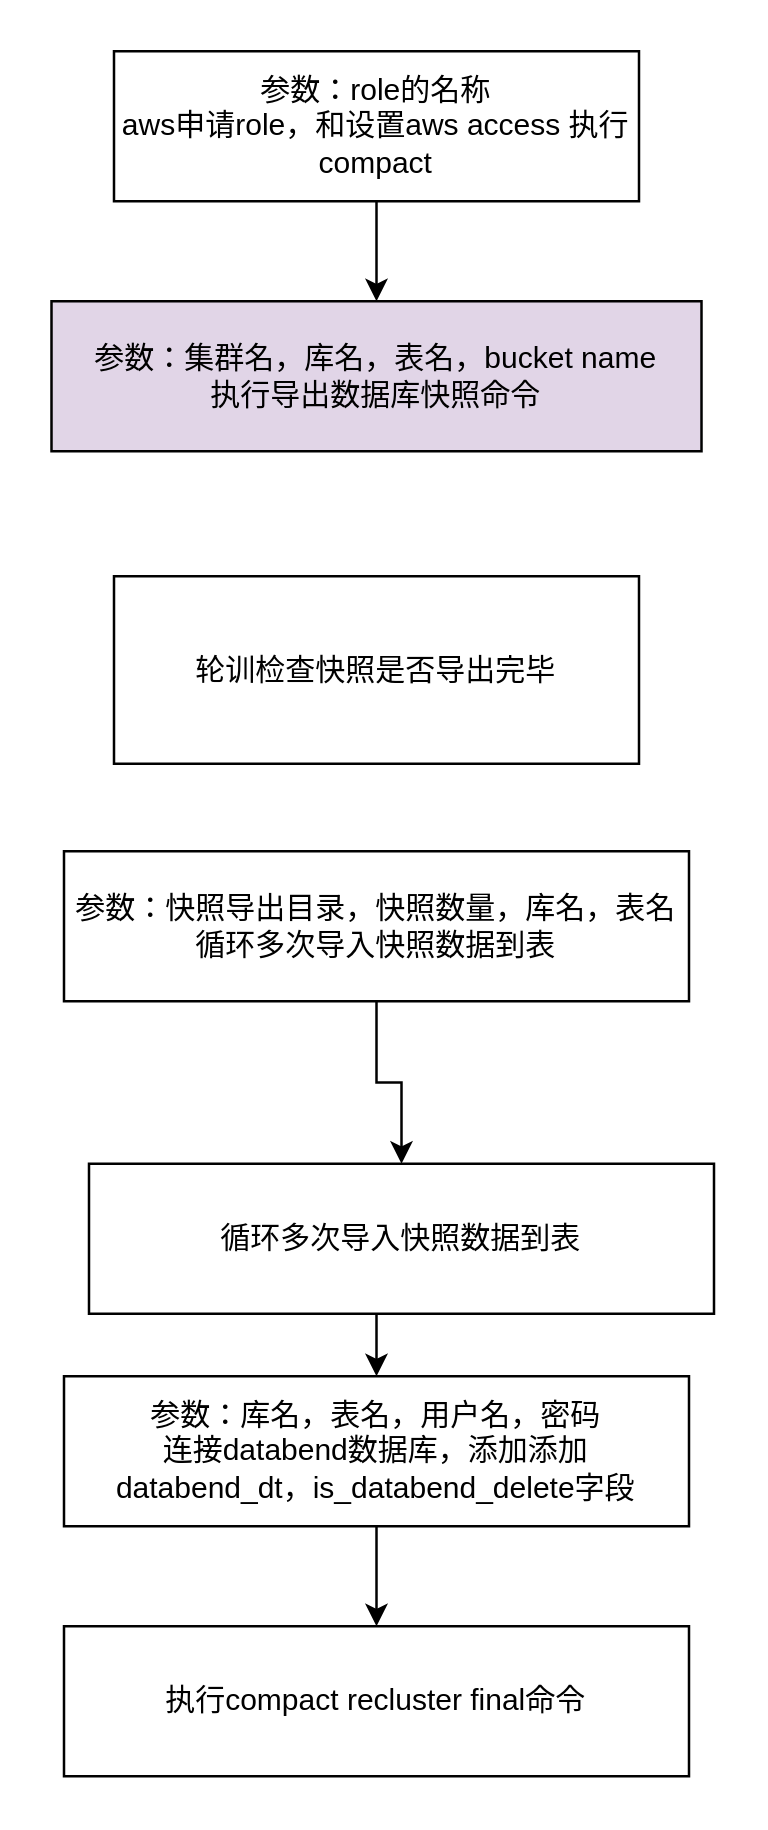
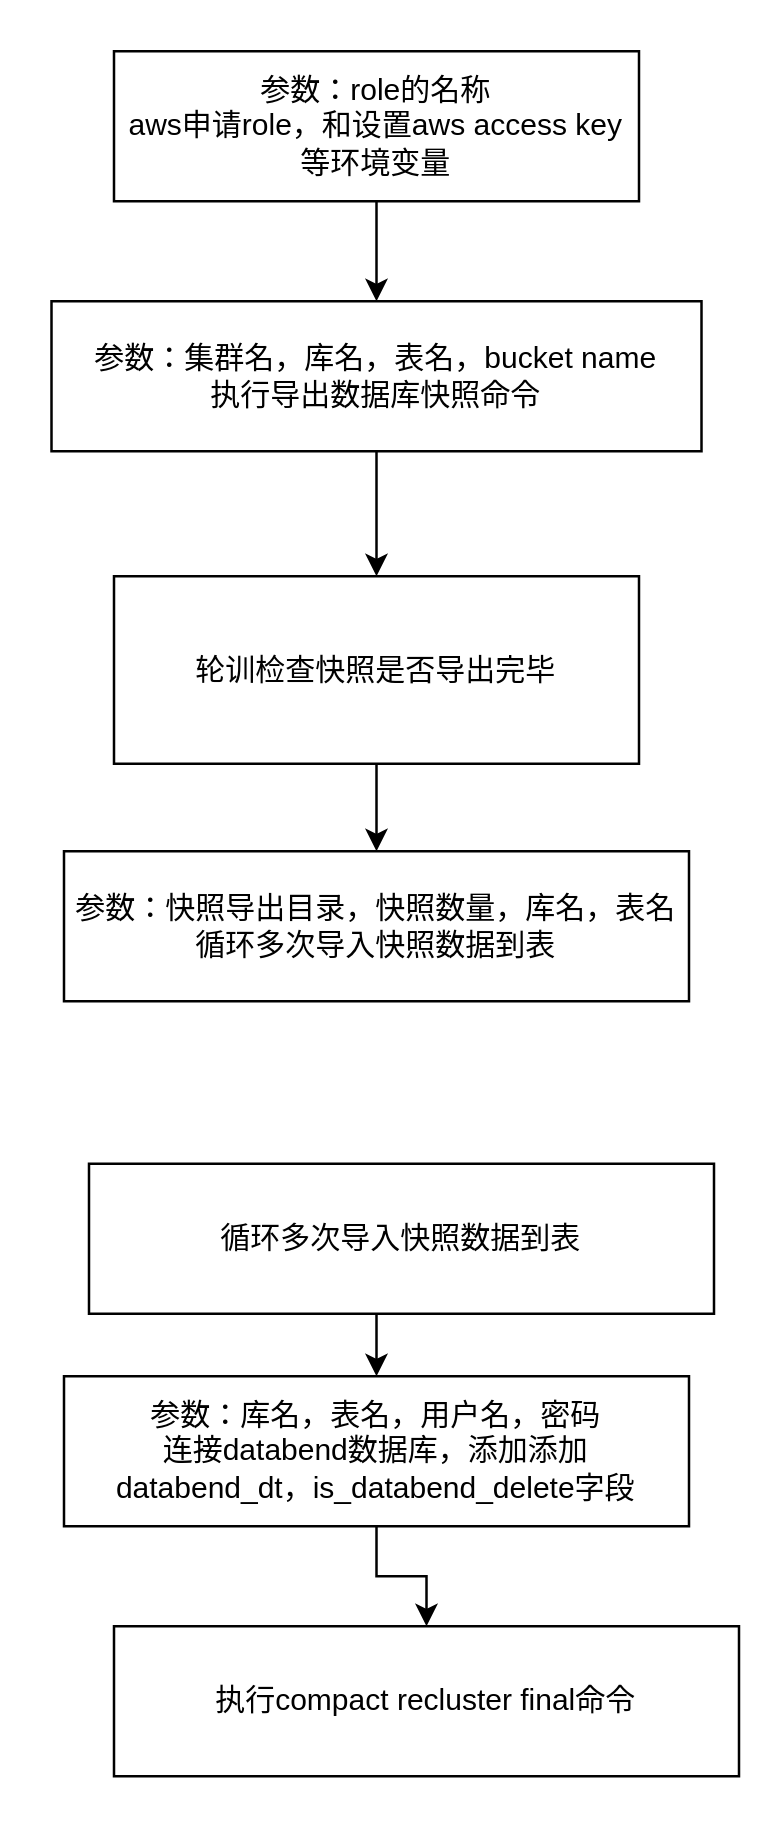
(376, 126) -> (376, 126)
(376, 376) -> (376, 376)
none -> (376, 505)
none -> (376, 812)
(380, 1083) -> none
(376, 1701) -> (426, 1701)
